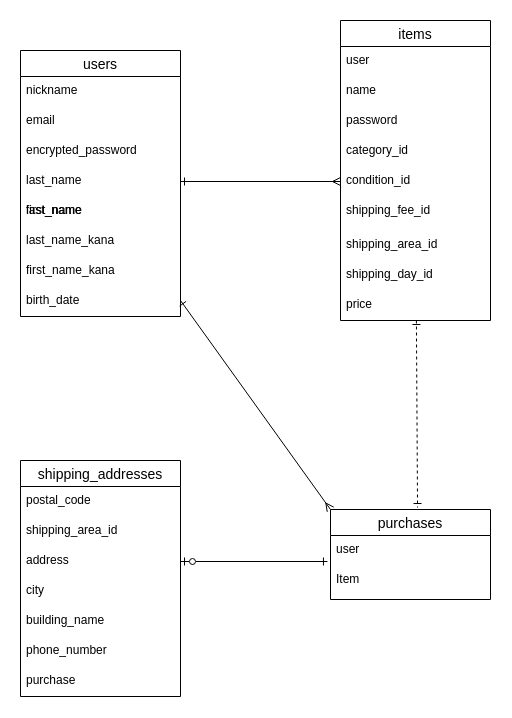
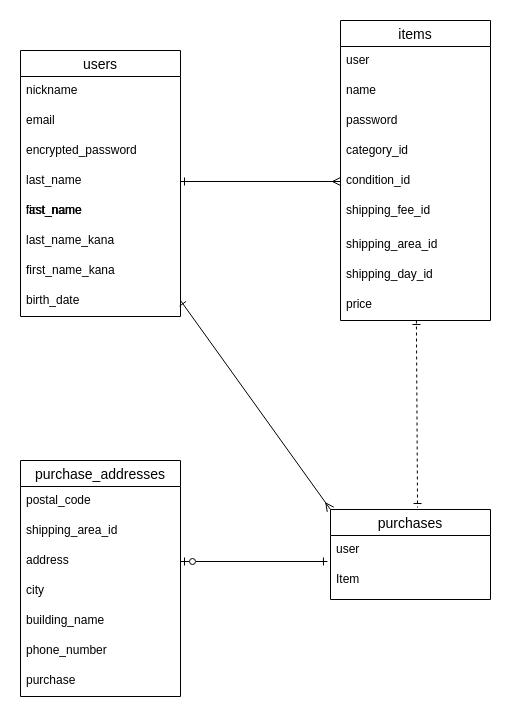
(100, 474) -> (100, 474)
